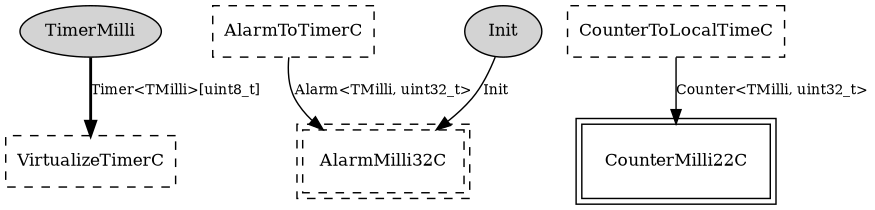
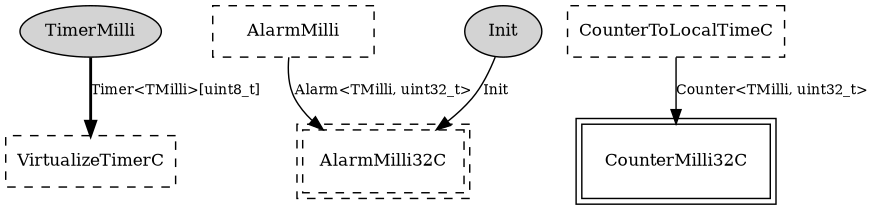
(293, 31) -> (293, 31)
(676, 161) -> (676, 161)
